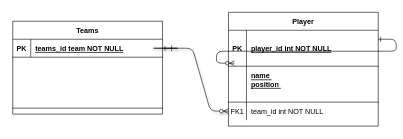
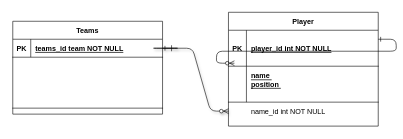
(237, 111) -> none
(286, 112) -> (286, 112)
